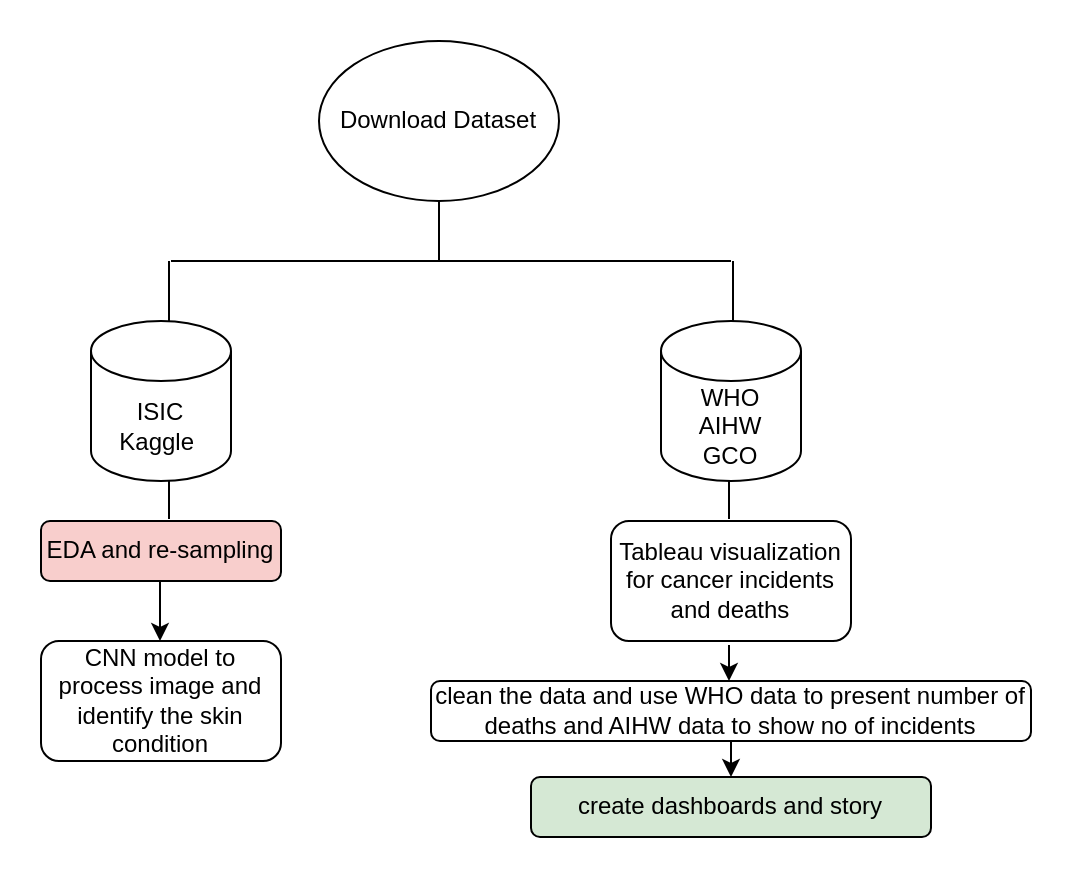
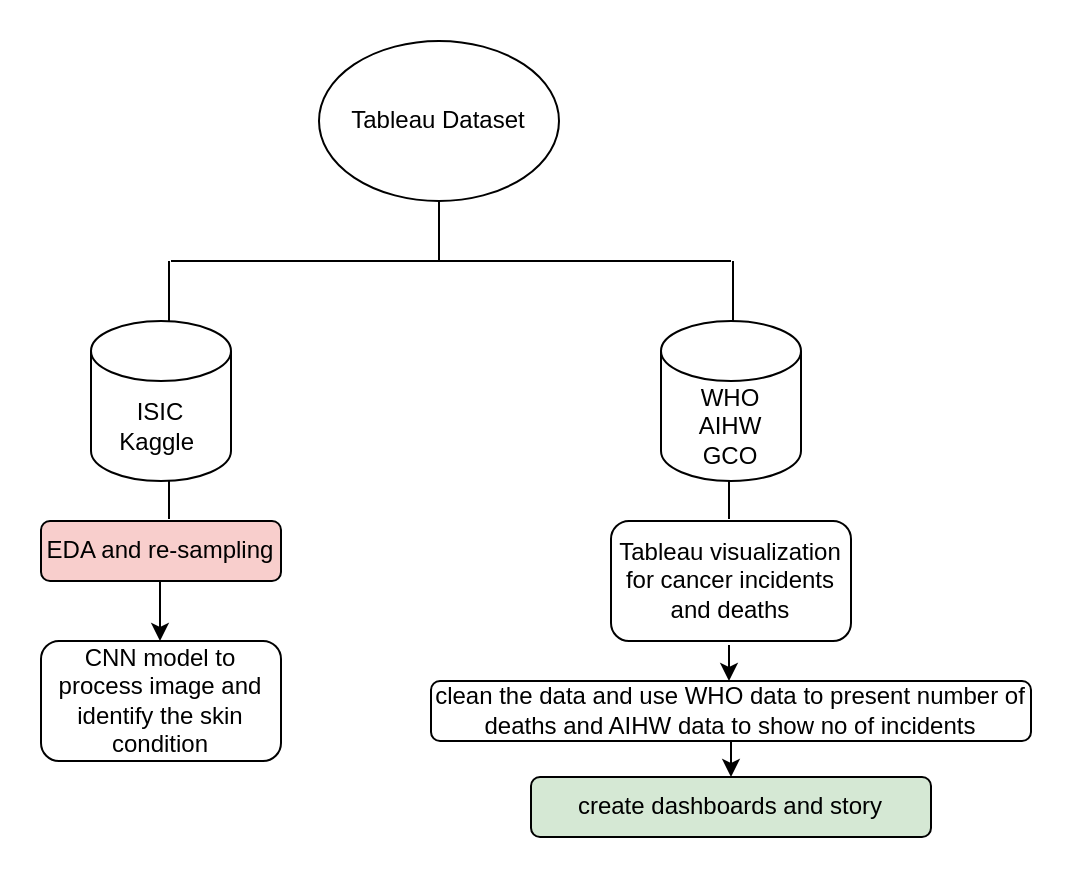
(439, 121) -> (439, 121)
